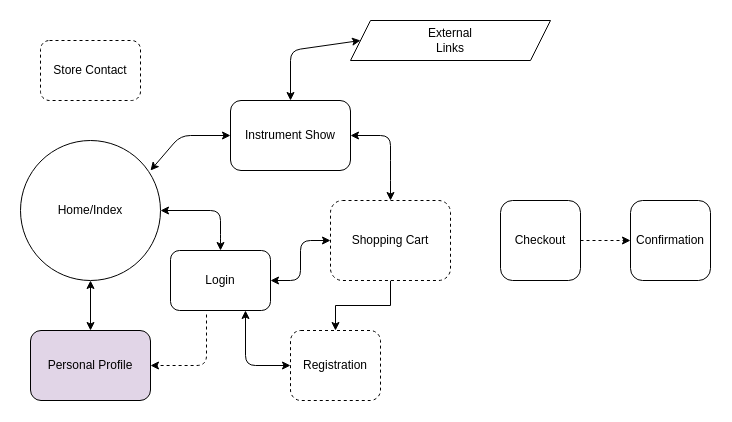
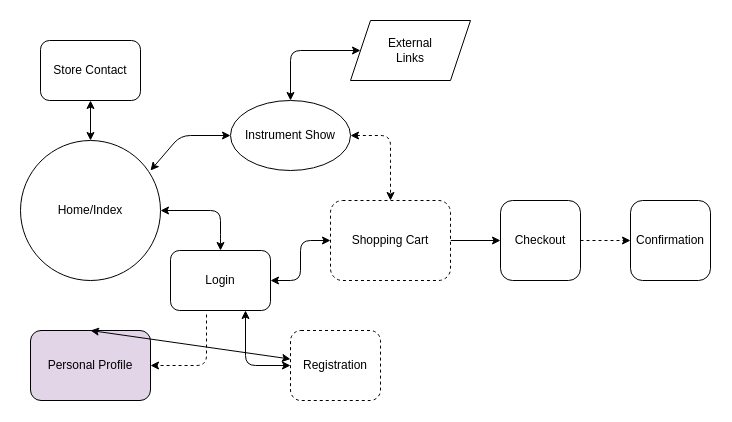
(451, 41) -> (411, 51)
(91, 71) -> (91, 71)
none -> (91, 121)
(291, 136) -> (291, 136)
(391, 154) -> (391, 154)
(91, 306) -> (190, 345)
(367, 306) -> (472, 241)
